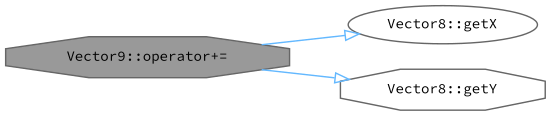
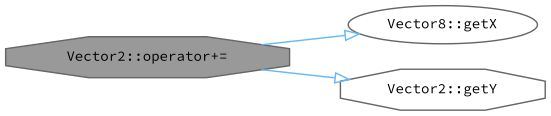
(148, 57) -> (148, 57)
(443, 90) -> (443, 90)
